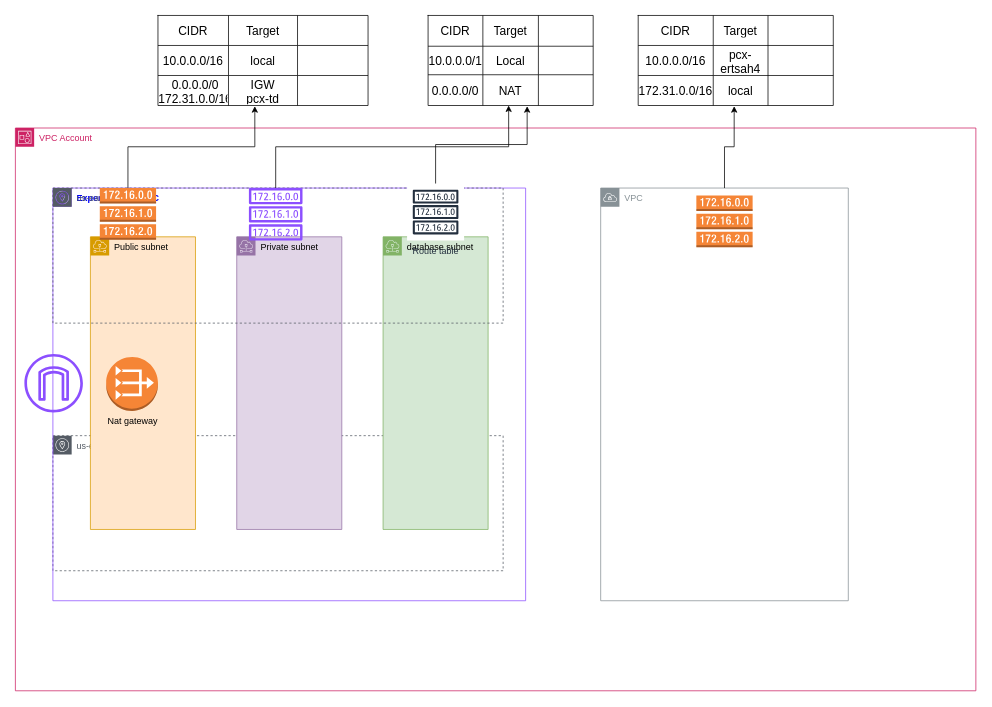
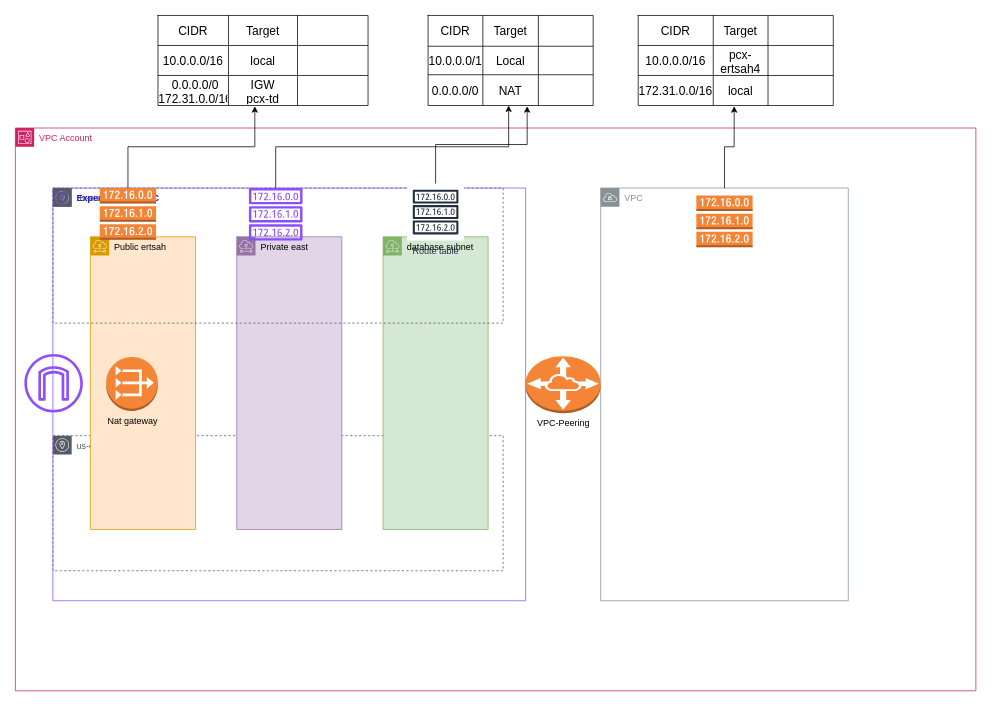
(144, 247) -> (144, 247)
(294, 247) -> (289, 247)
none -> (563, 384)
